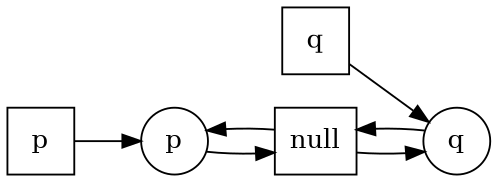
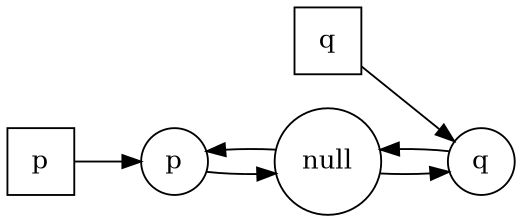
(316, 141) -> (328, 162)
